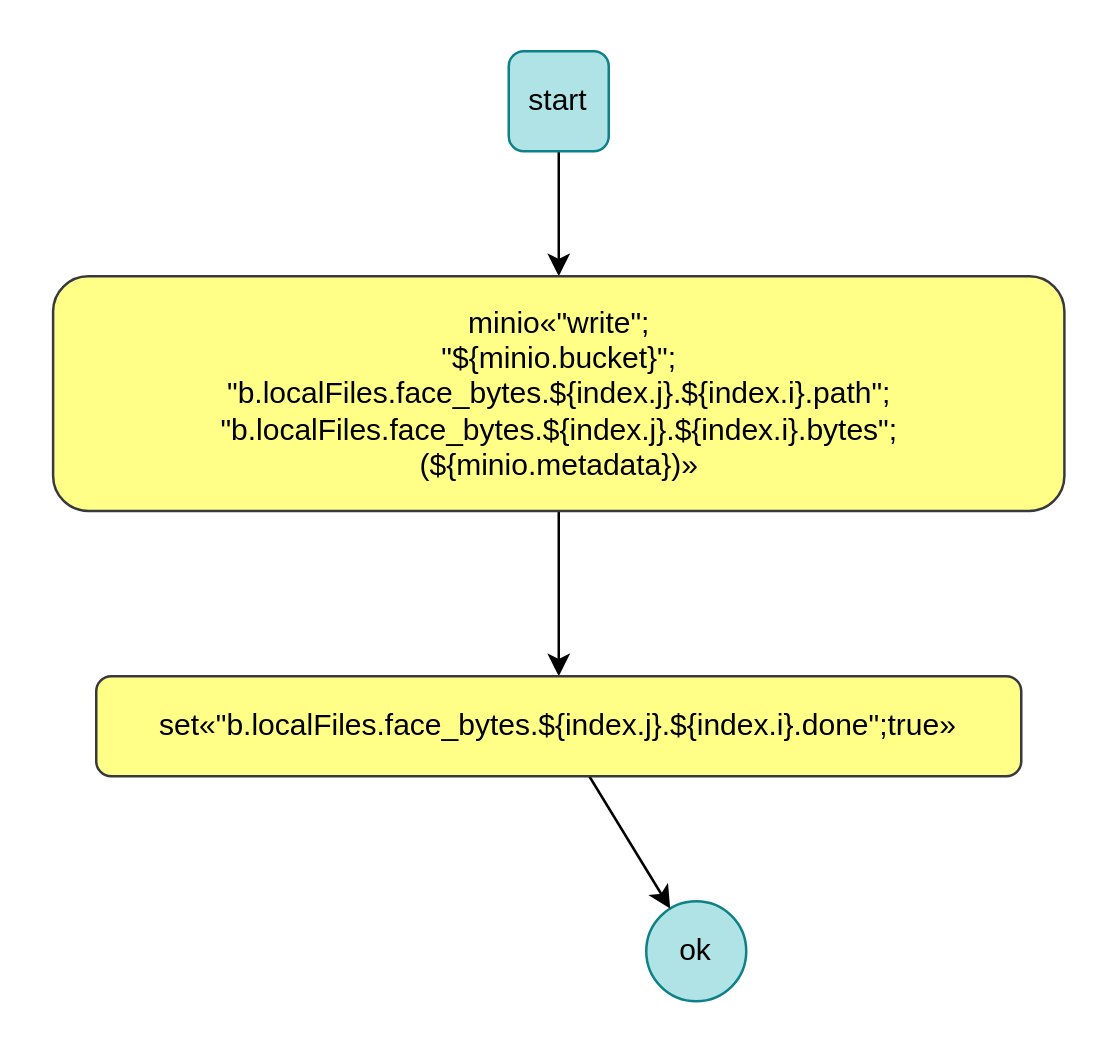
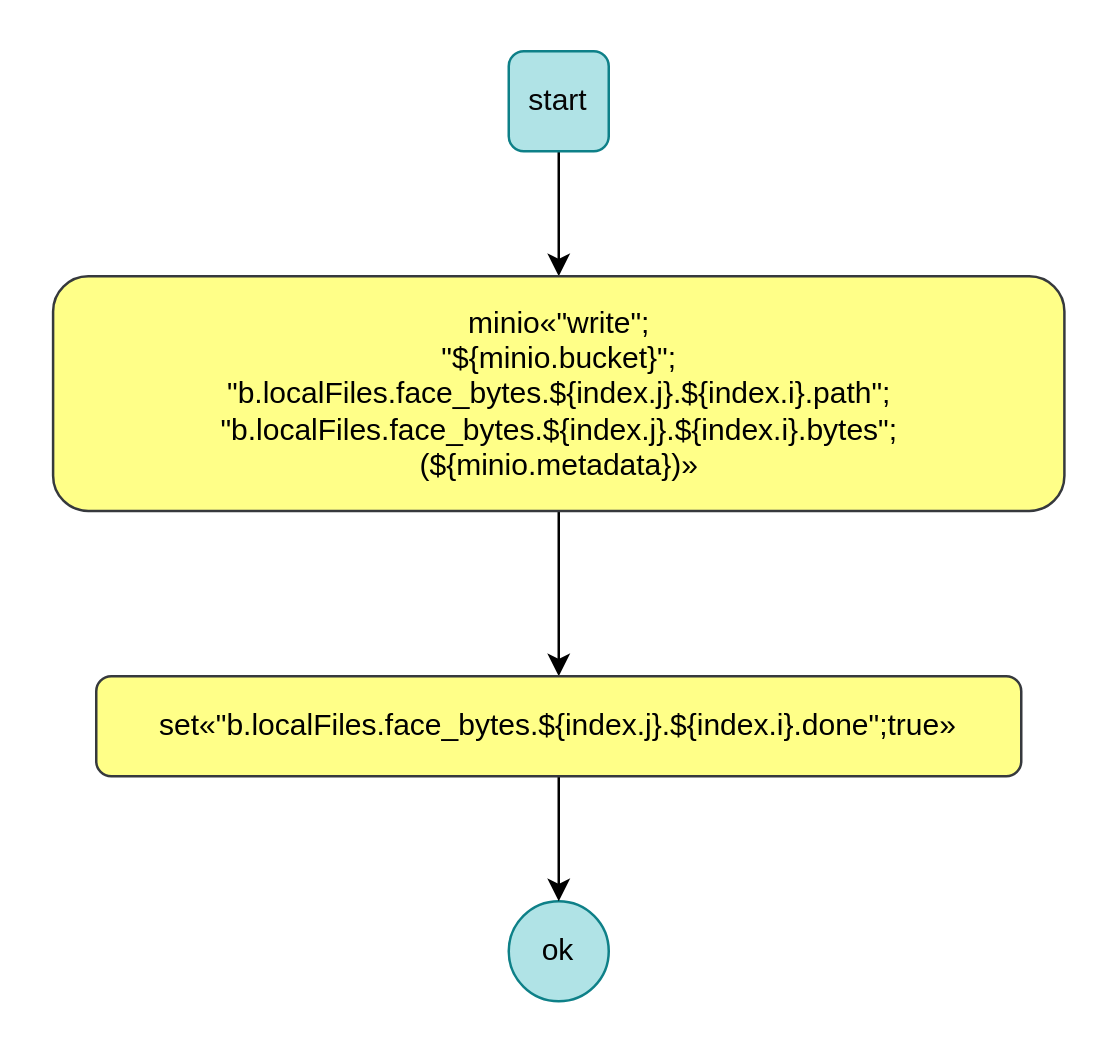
(696, 951) -> (559, 951)
